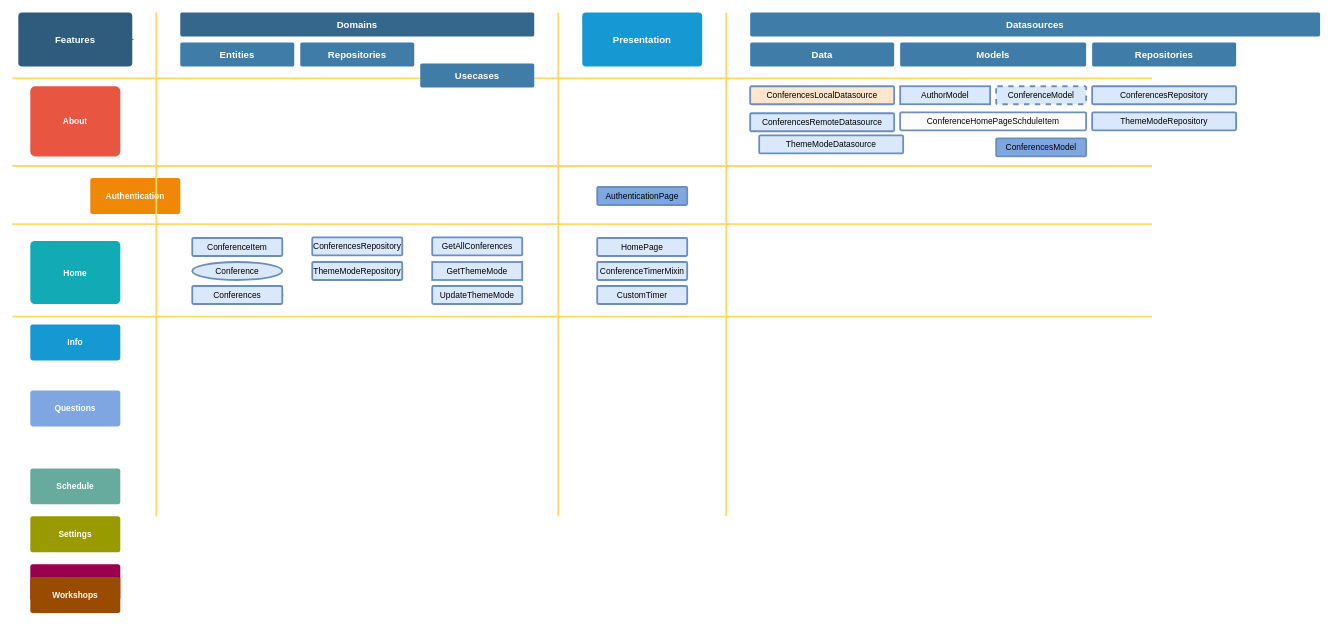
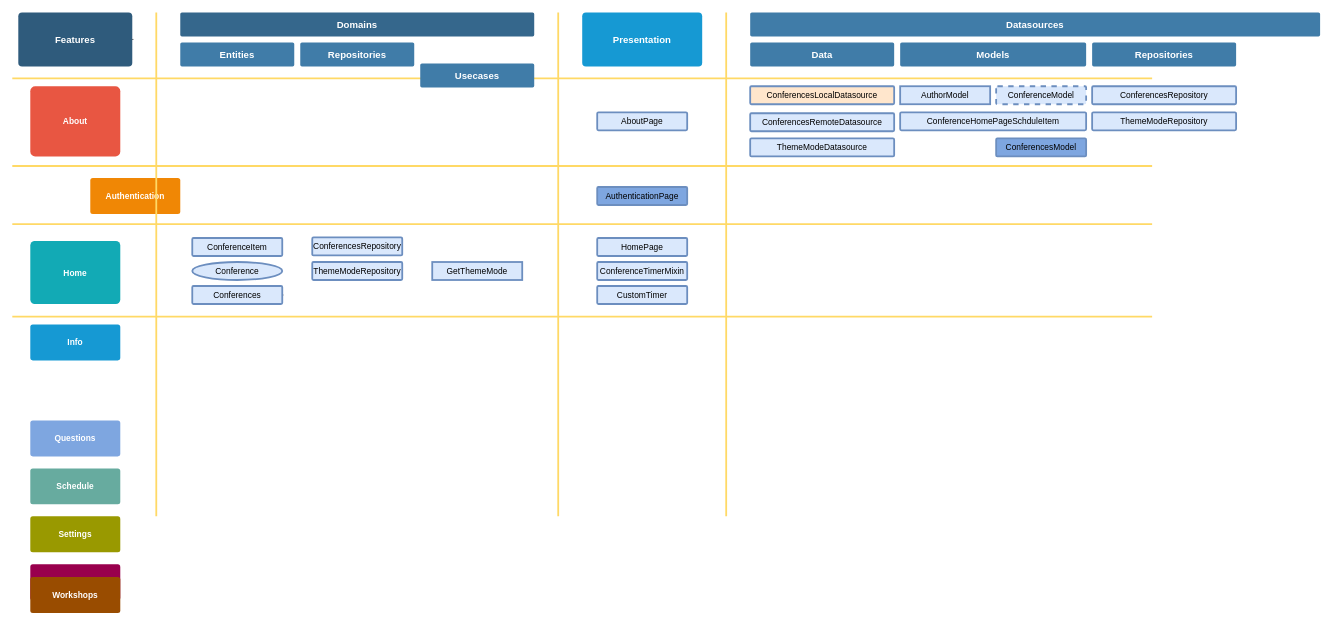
none -> (642, 121)
(993, 121) -> (993, 121)
(831, 144) -> (822, 147)
(477, 246) -> none
(477, 295) -> none
(75, 408) -> (75, 438)
